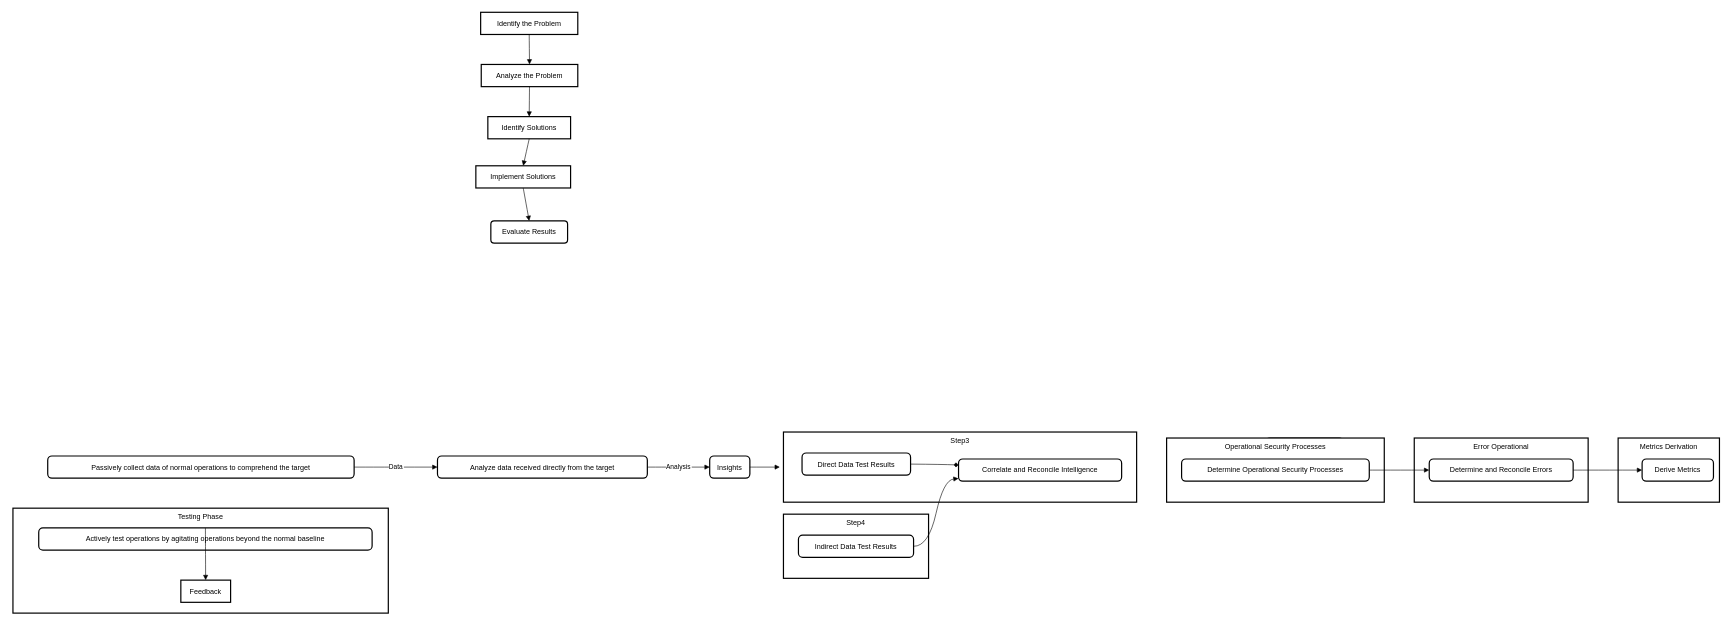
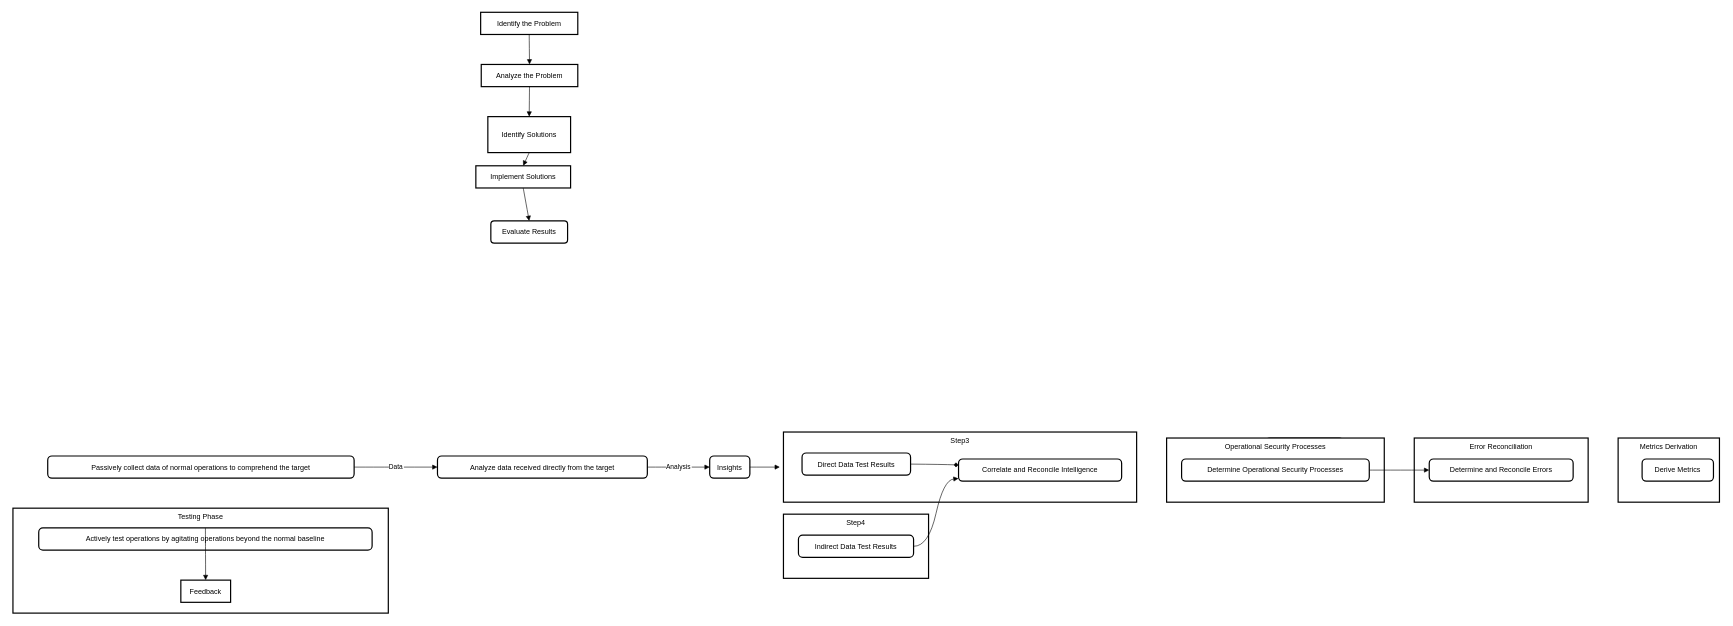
(529, 128) -> (529, 135)
(1502, 447) -> (1502, 447)
(1636, 470) -> none
